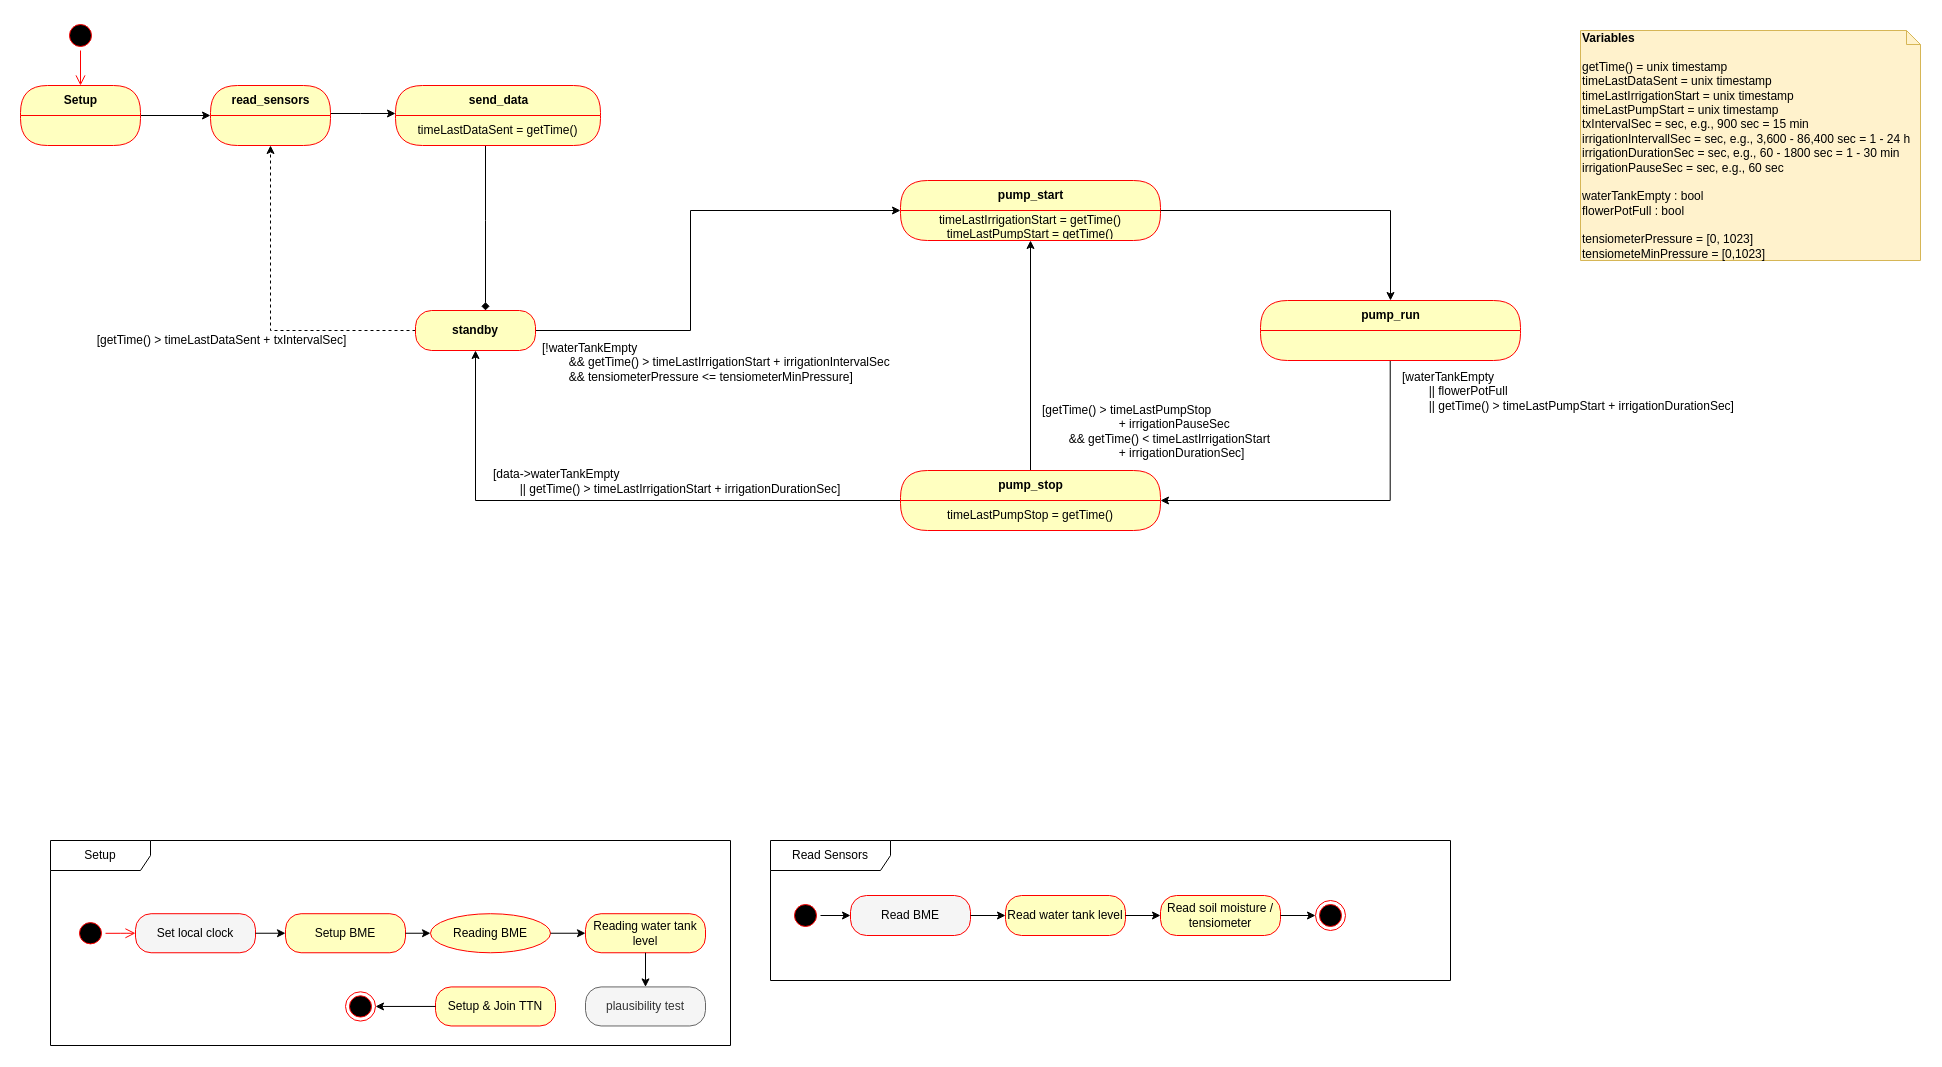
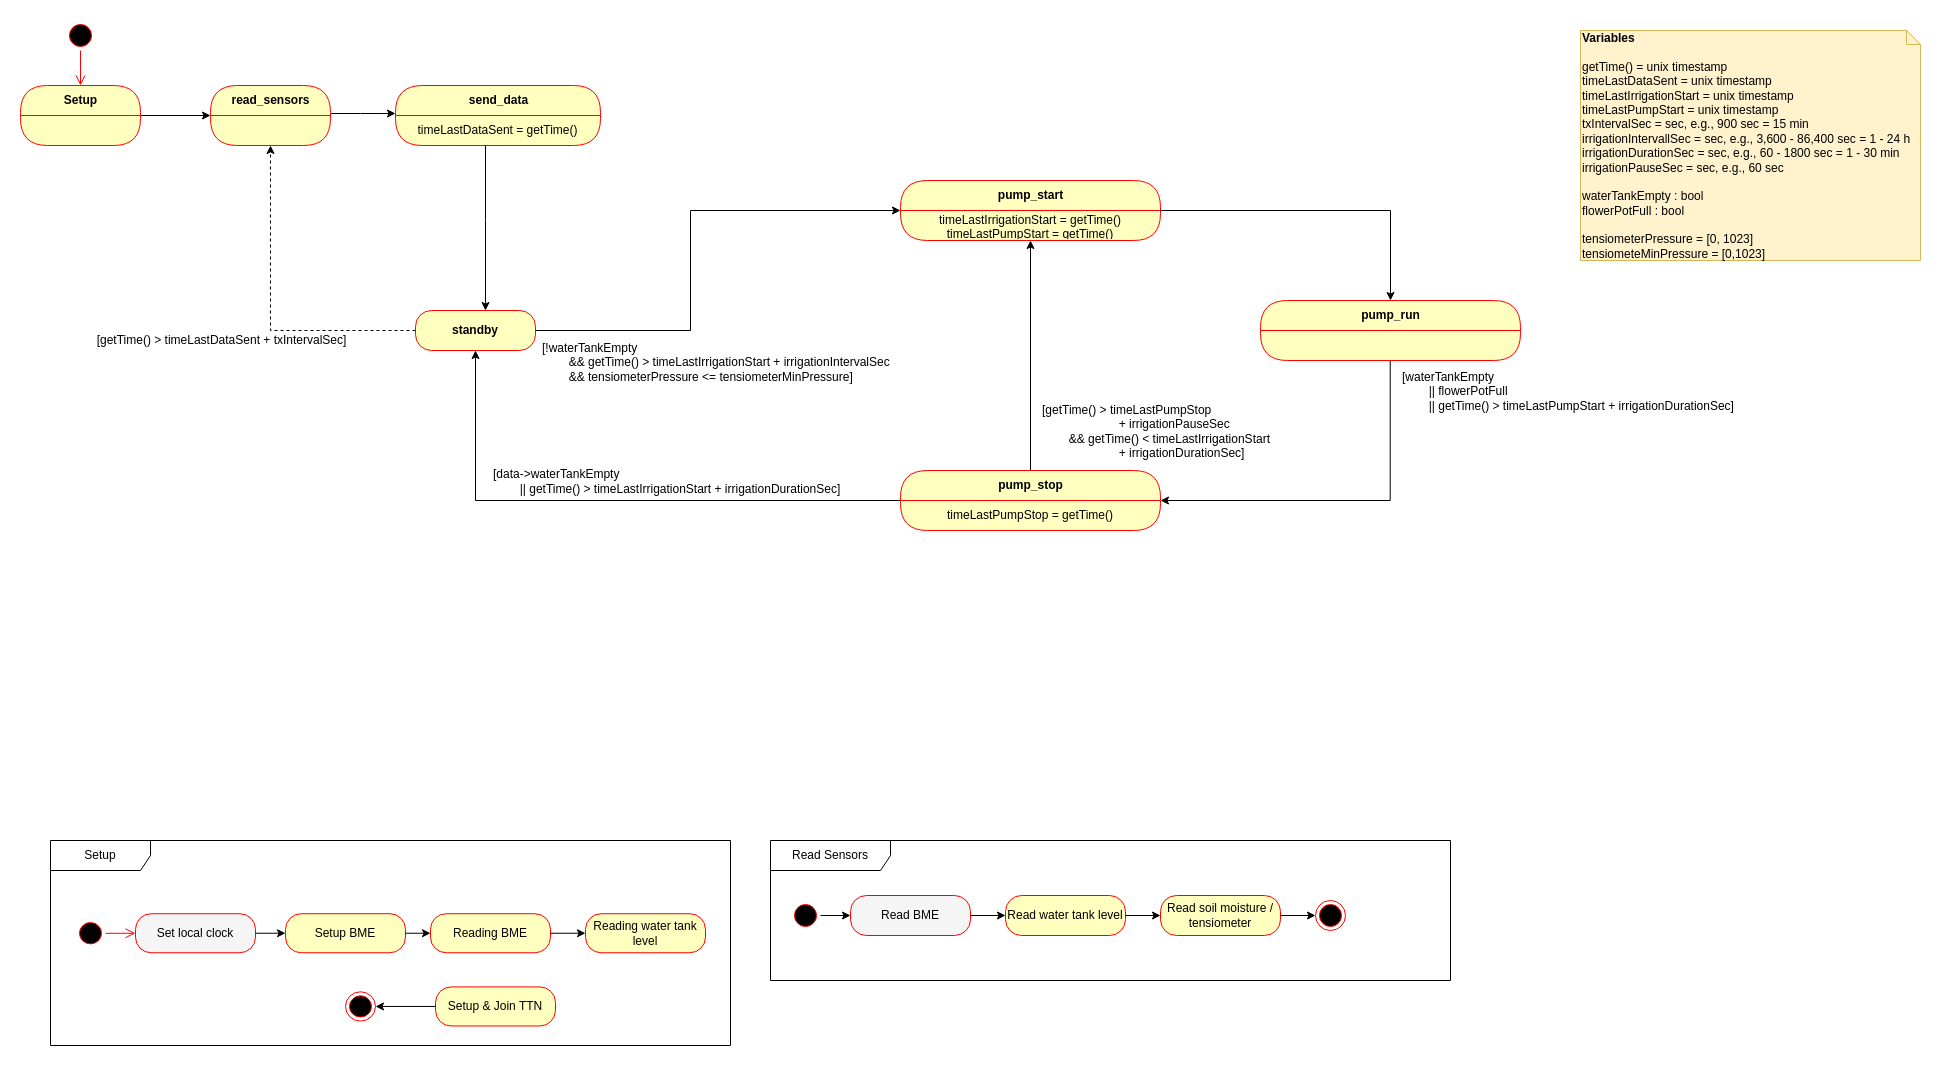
(486, 301) -> (486, 302)
(491, 933) -> (491, 933)
(646, 966) -> none
(646, 1006) -> none
